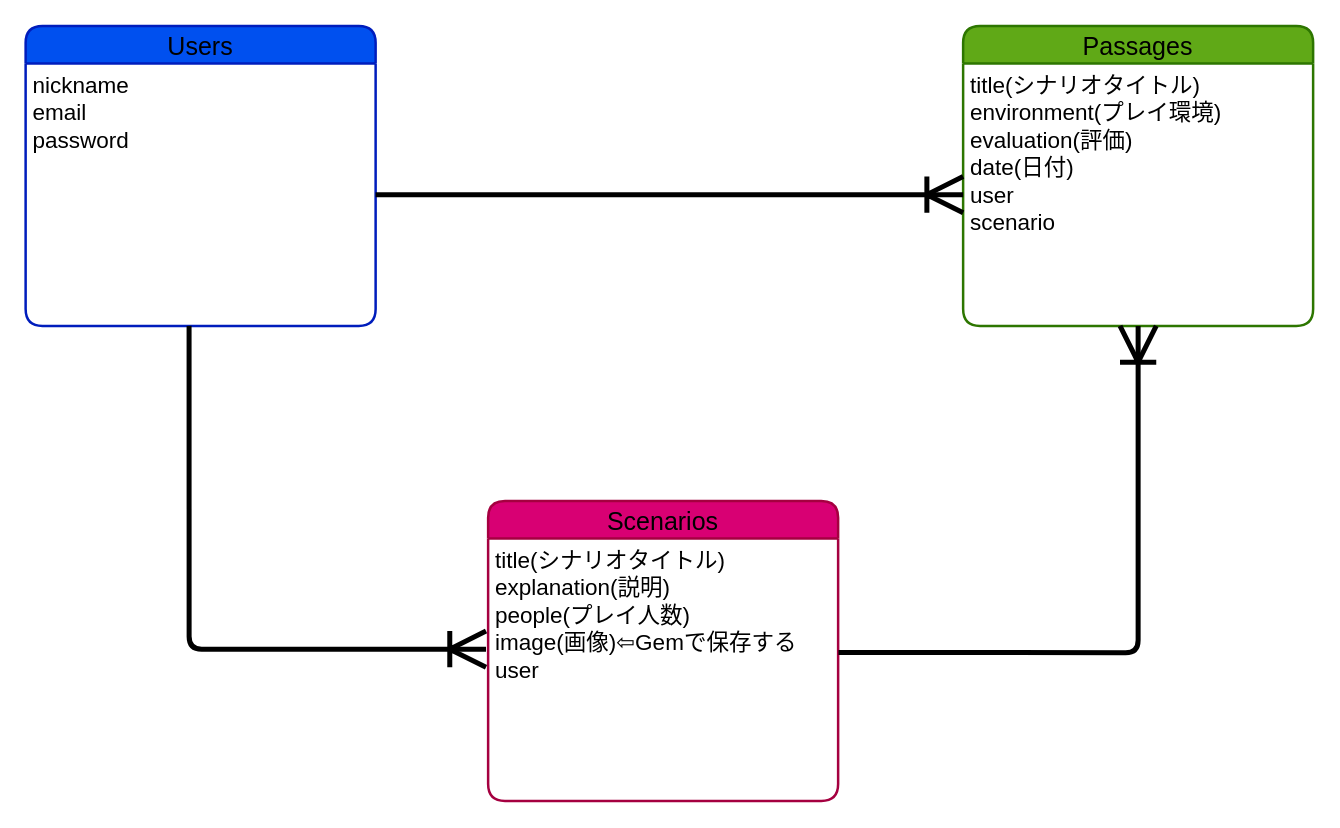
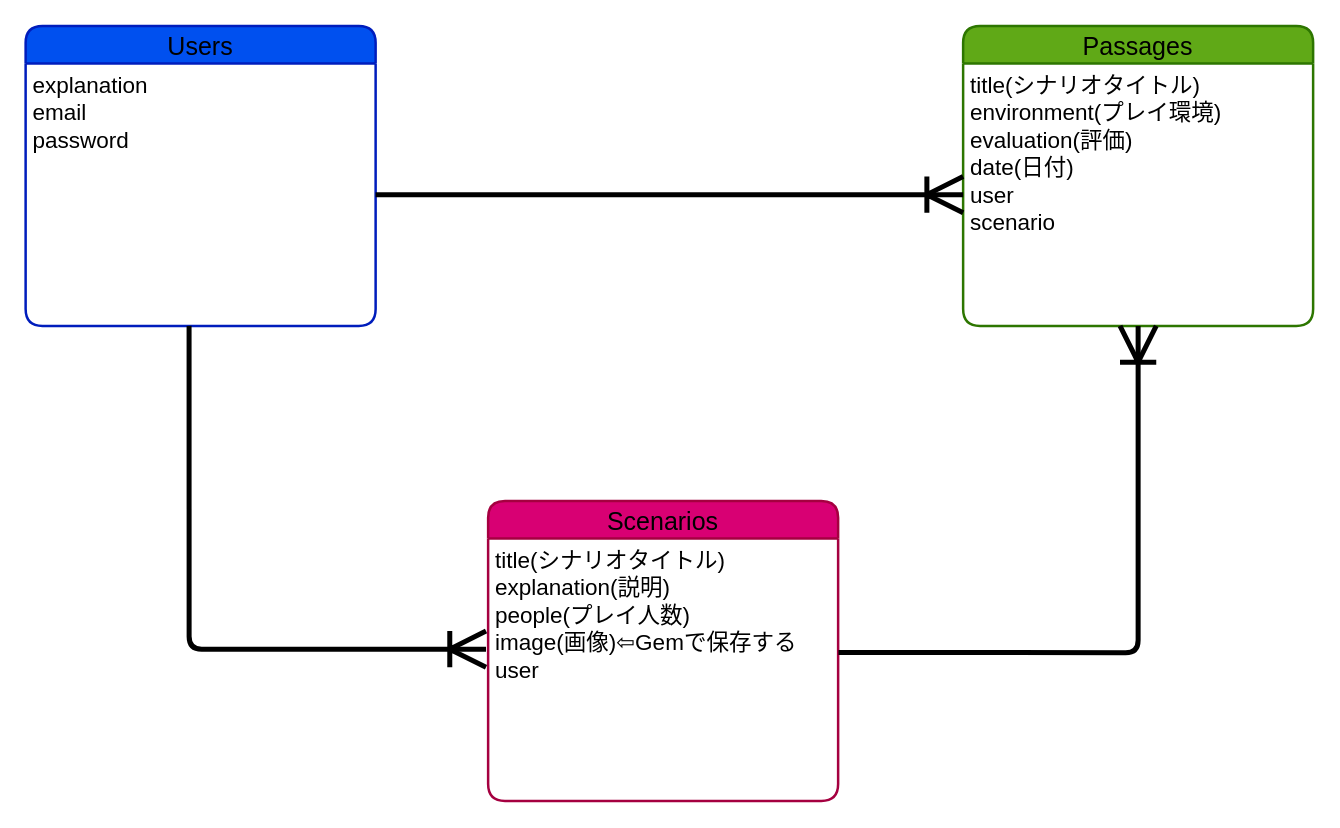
(80, 85) -> (96, 85)
